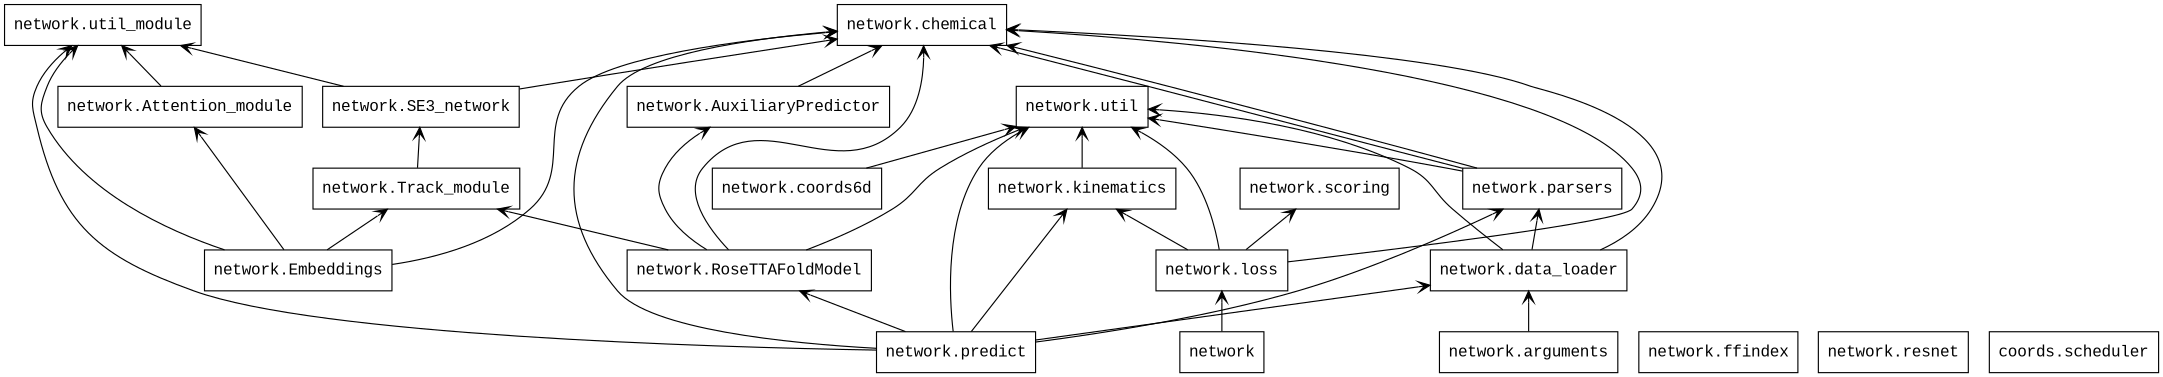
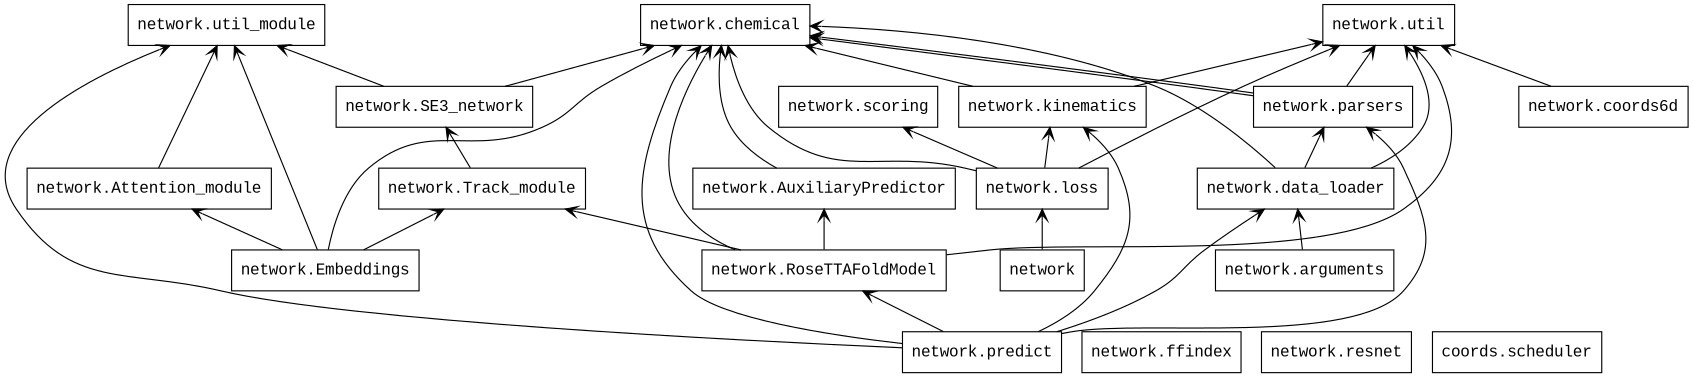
none -> (895, 67)
(957, 221) -> none
